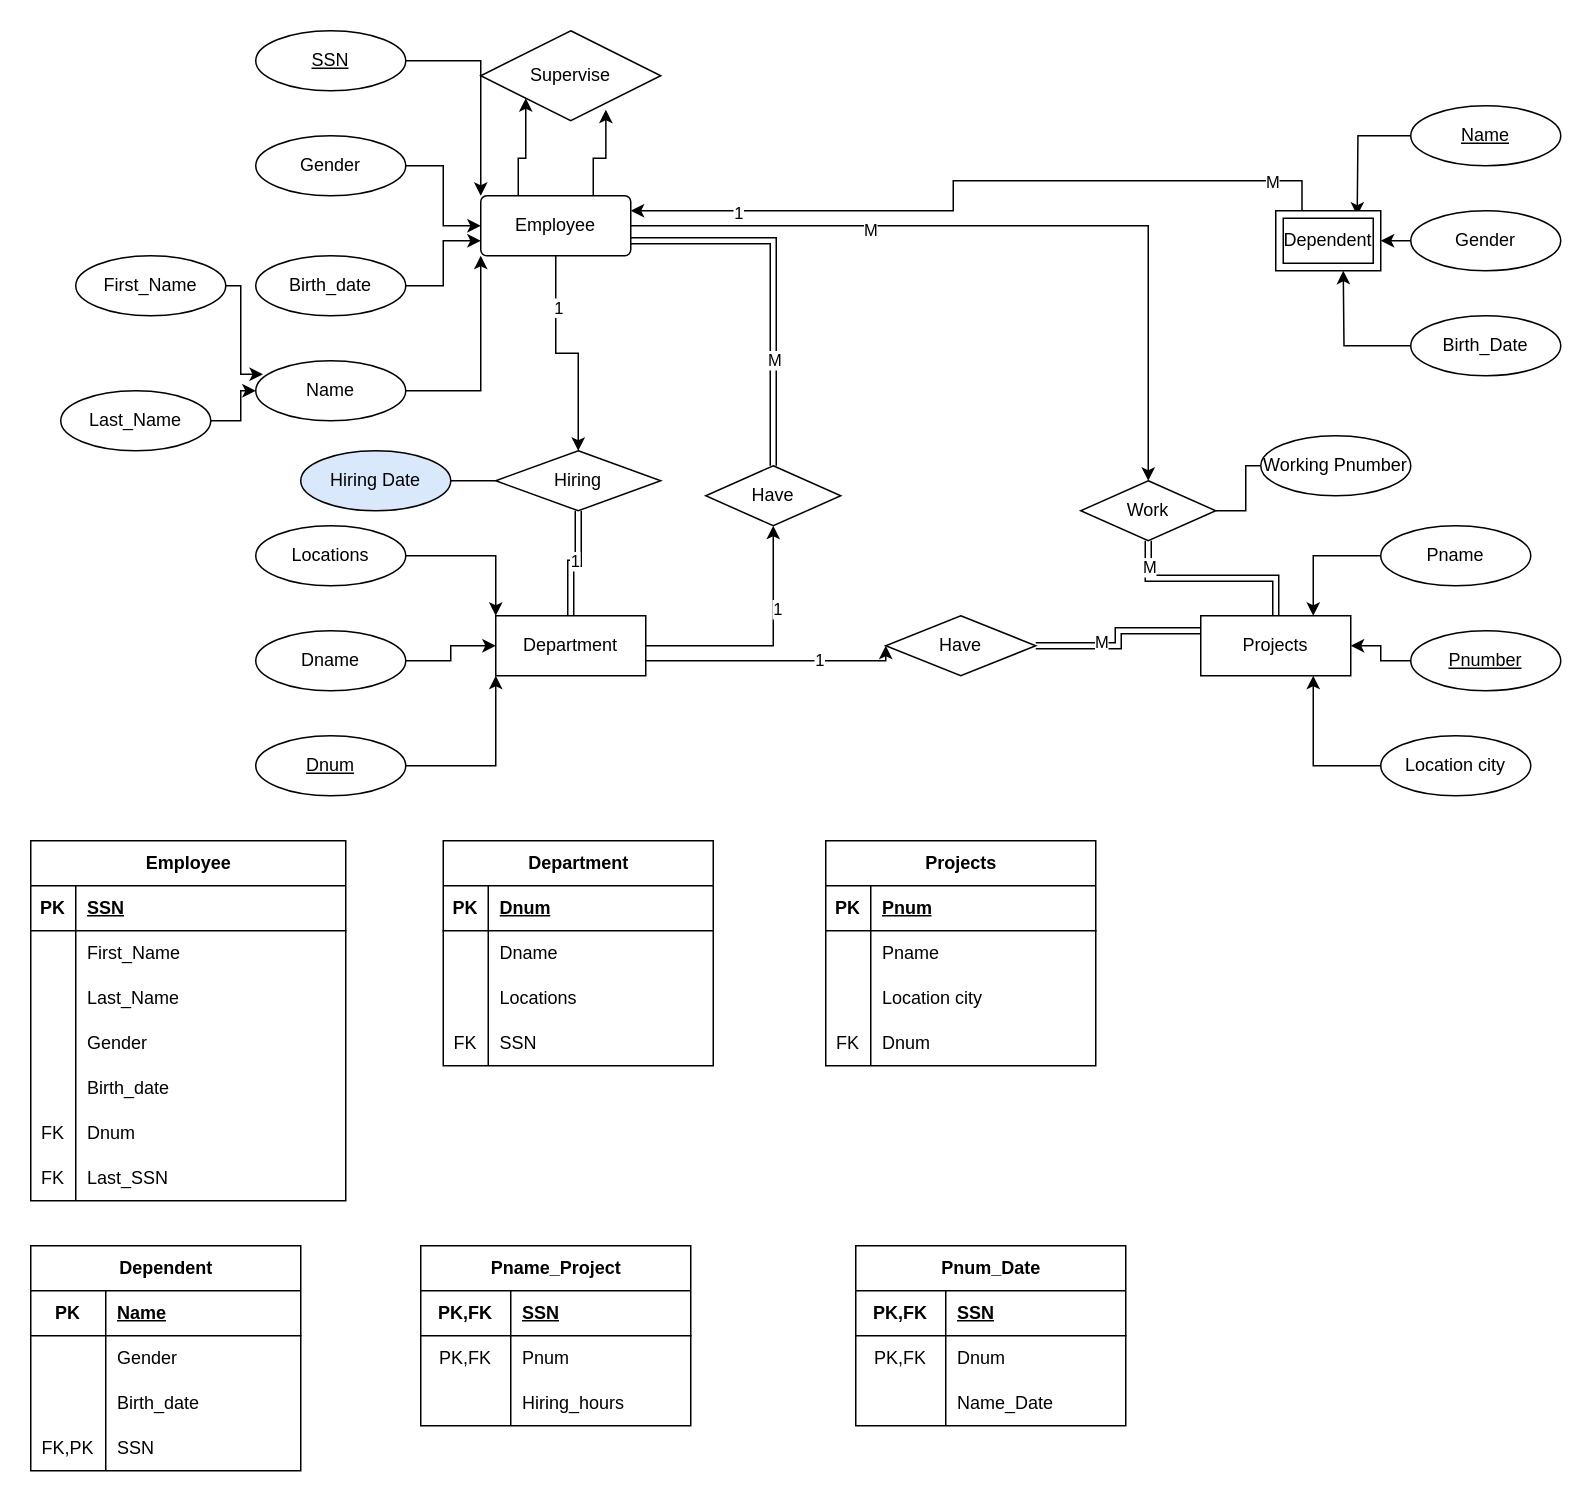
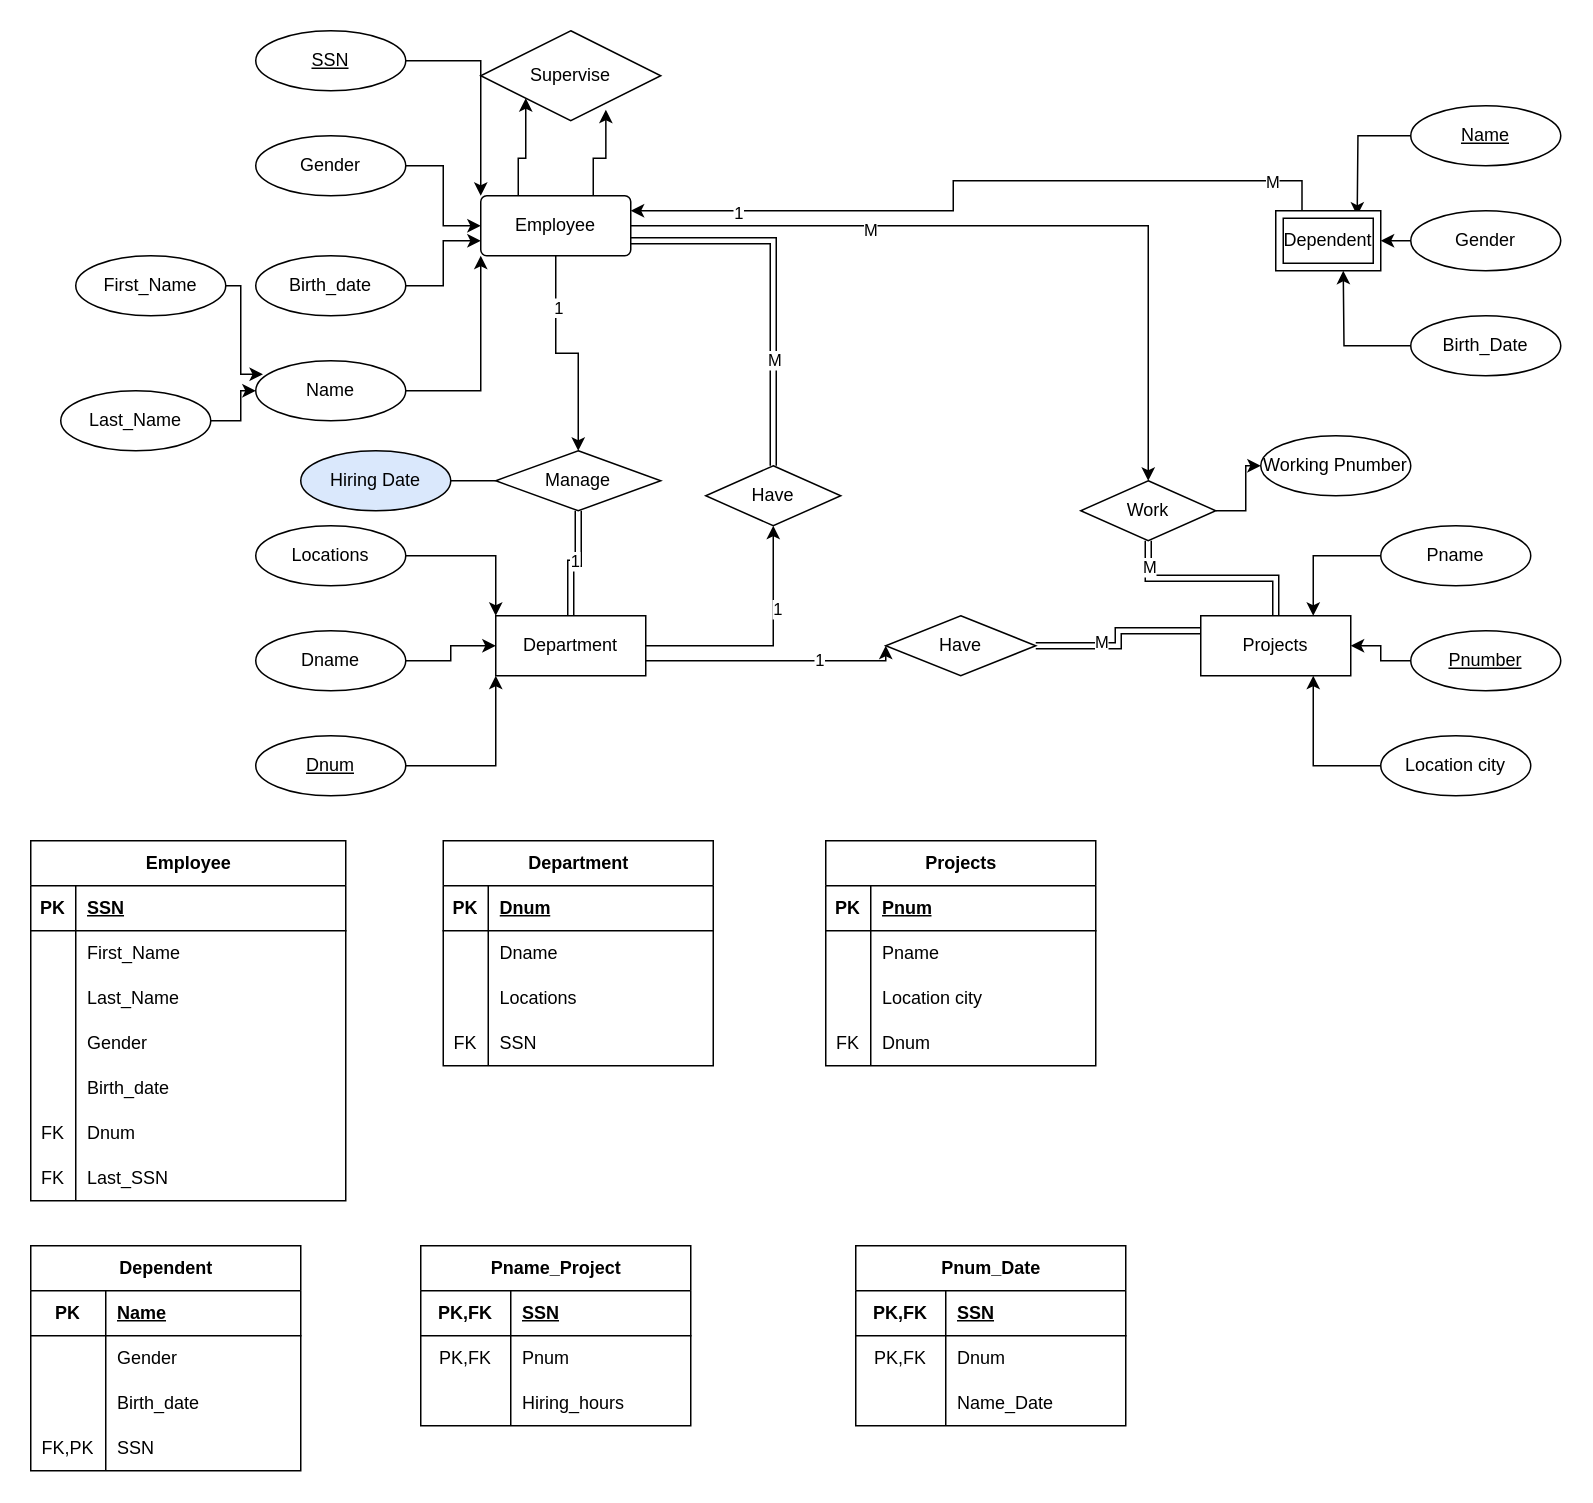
(1249, 466) -> (1246, 468)
(578, 481) -> (578, 481)
